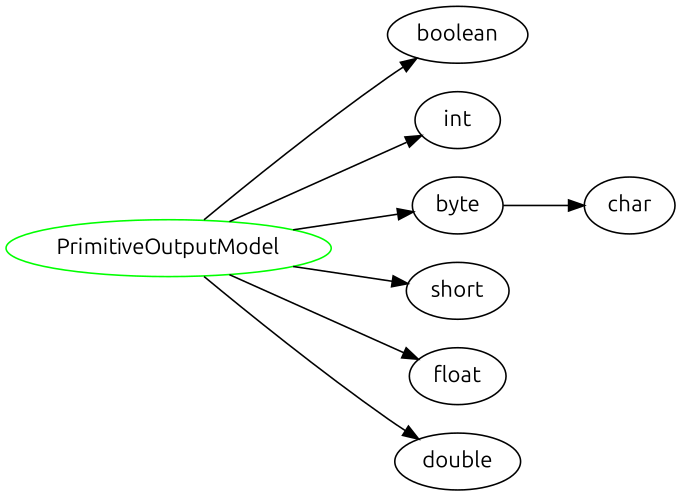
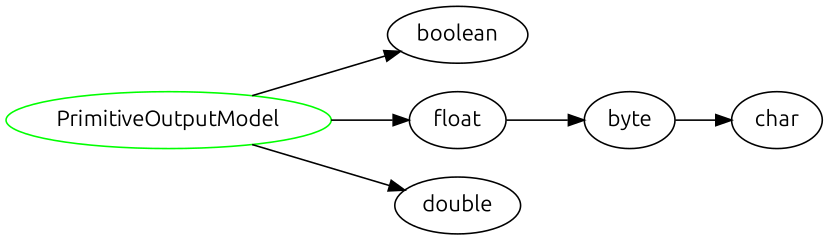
(458, 120) -> none
(345, 222) -> (537, 120)
(458, 291) -> none
